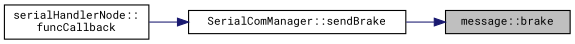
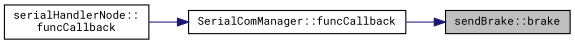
(297, 22) -> (297, 22)
(508, 22) -> (508, 22)
